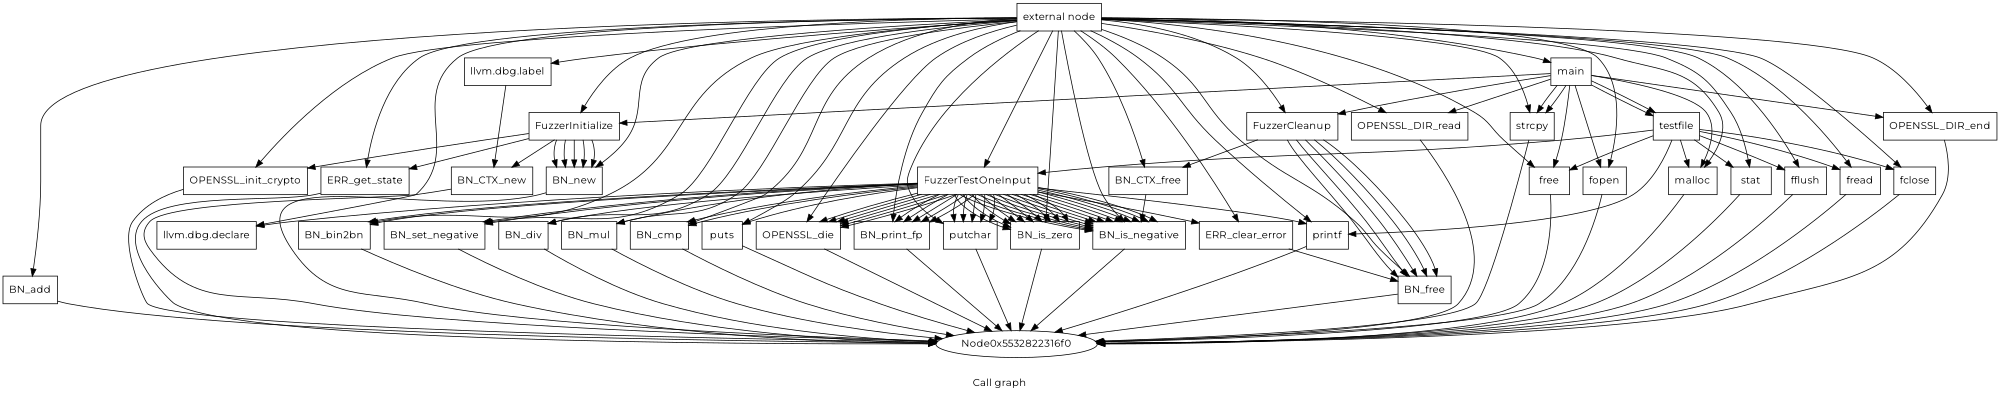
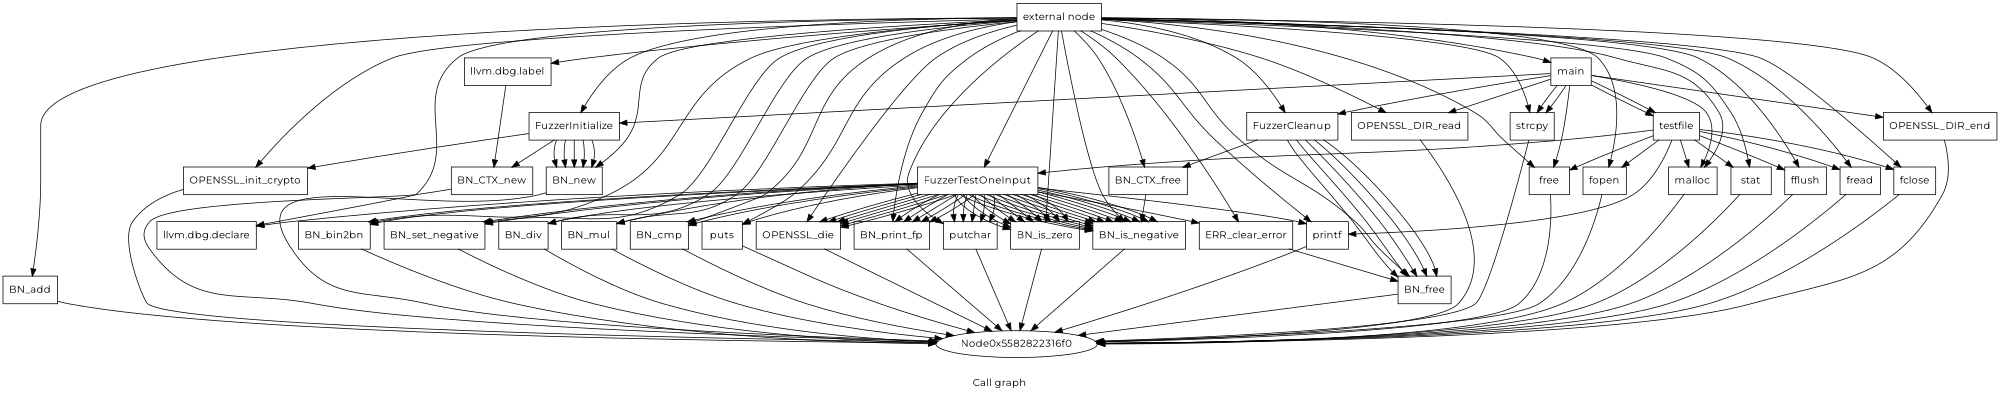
(1587, 123) -> (1643, 151)
(365, 181) -> none
(1017, 344) -> (1017, 344)
